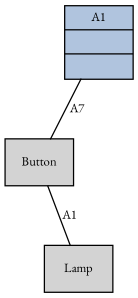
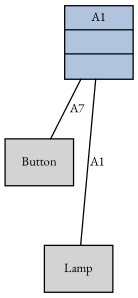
(59, 216) -> (88, 162)
